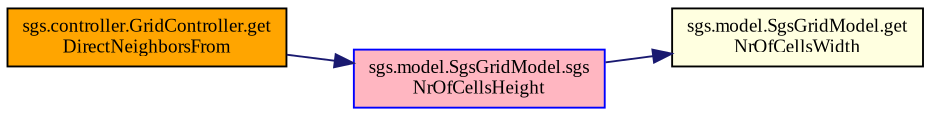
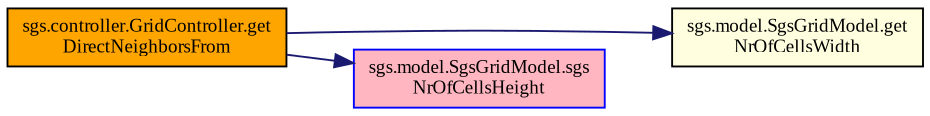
(629, 59) -> (470, 31)
